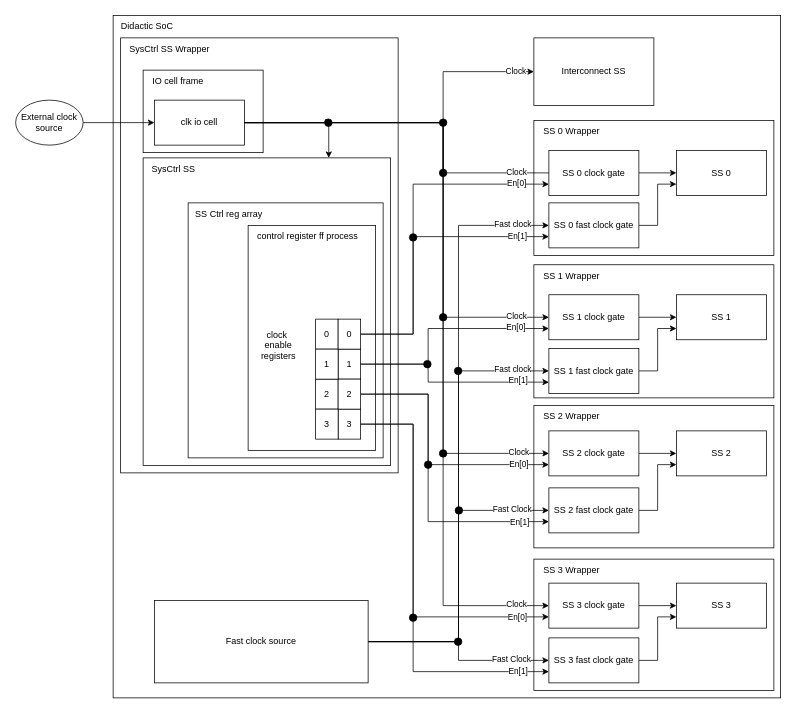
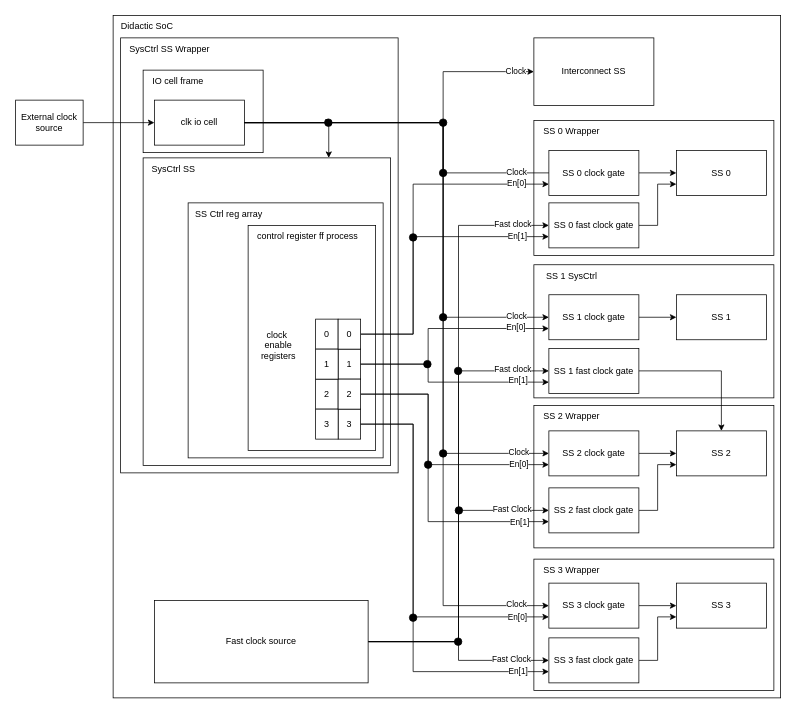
(49, 123) -> (49, 123)
(572, 276) -> (572, 276)
(657, 345) -> (721, 397)
